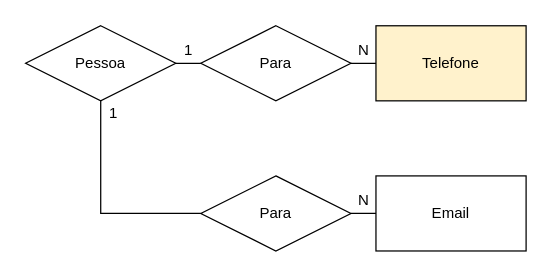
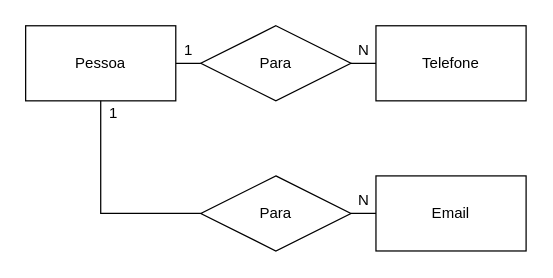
(101, 63) -> (101, 63)
(451, 63) -> (451, 63)
